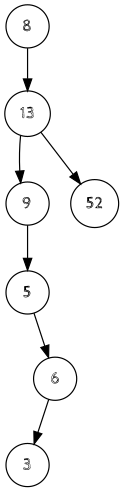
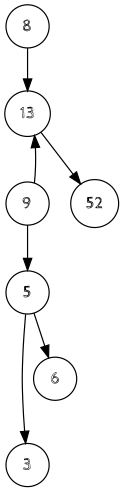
(20, 153) -> (36, 165)
(43, 416) -> (22, 373)
